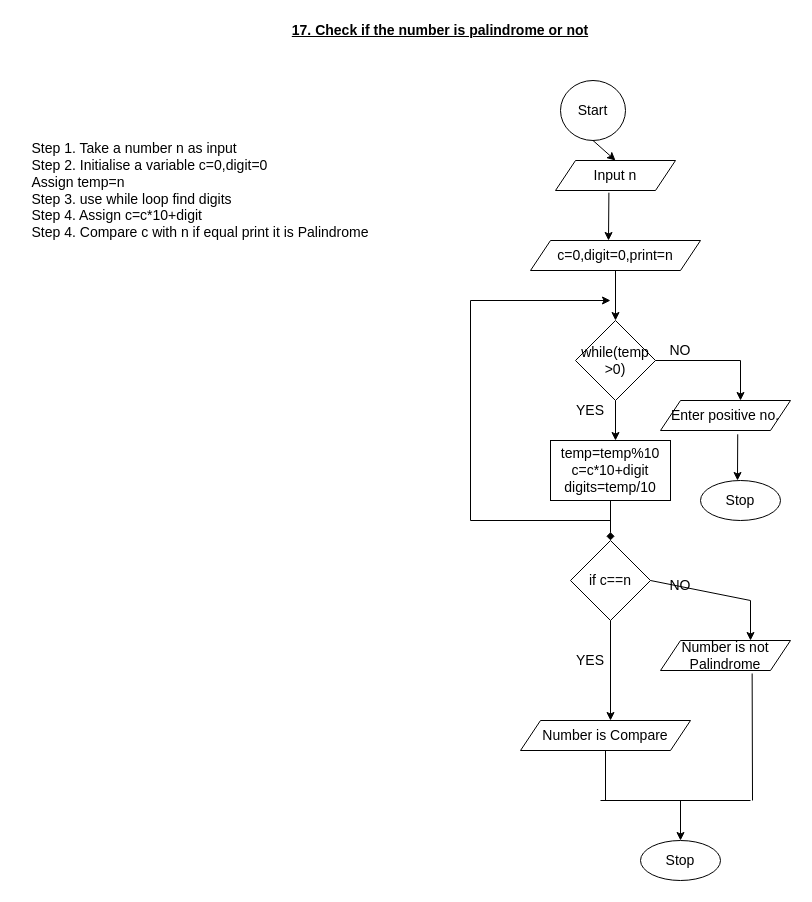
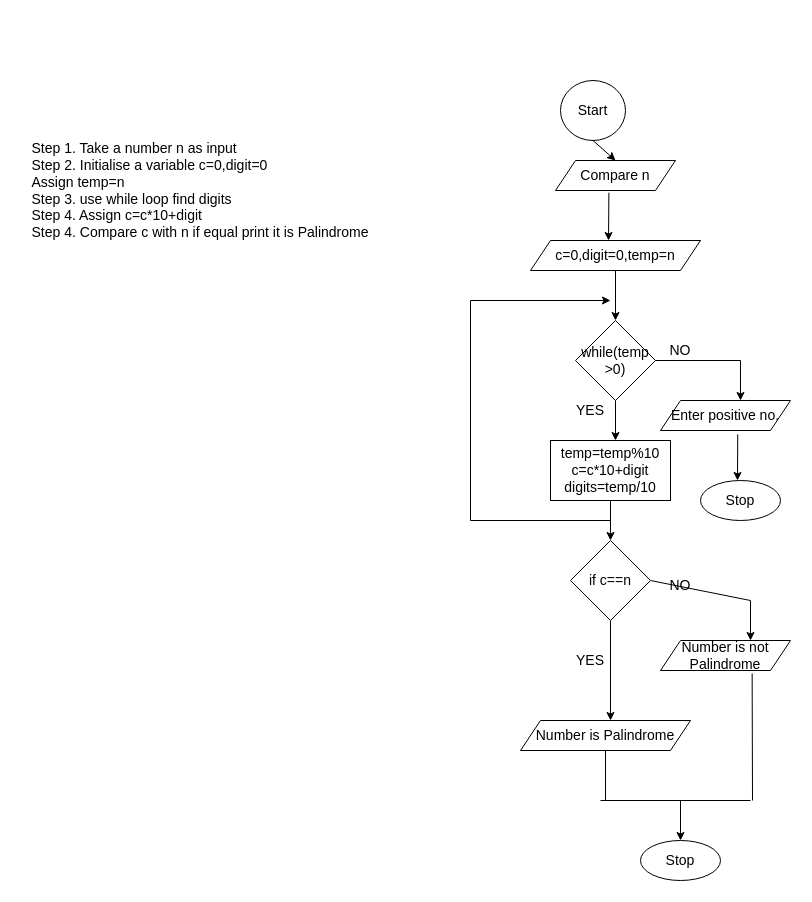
(441, 31) -> none
(616, 176) -> (616, 176)
(616, 256) -> (616, 256)
(611, 532) -> (611, 532)
(606, 736) -> (606, 736)
